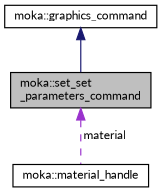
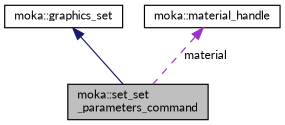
(81, 17) -> (64, 17)
(81, 142) -> (174, 61)
